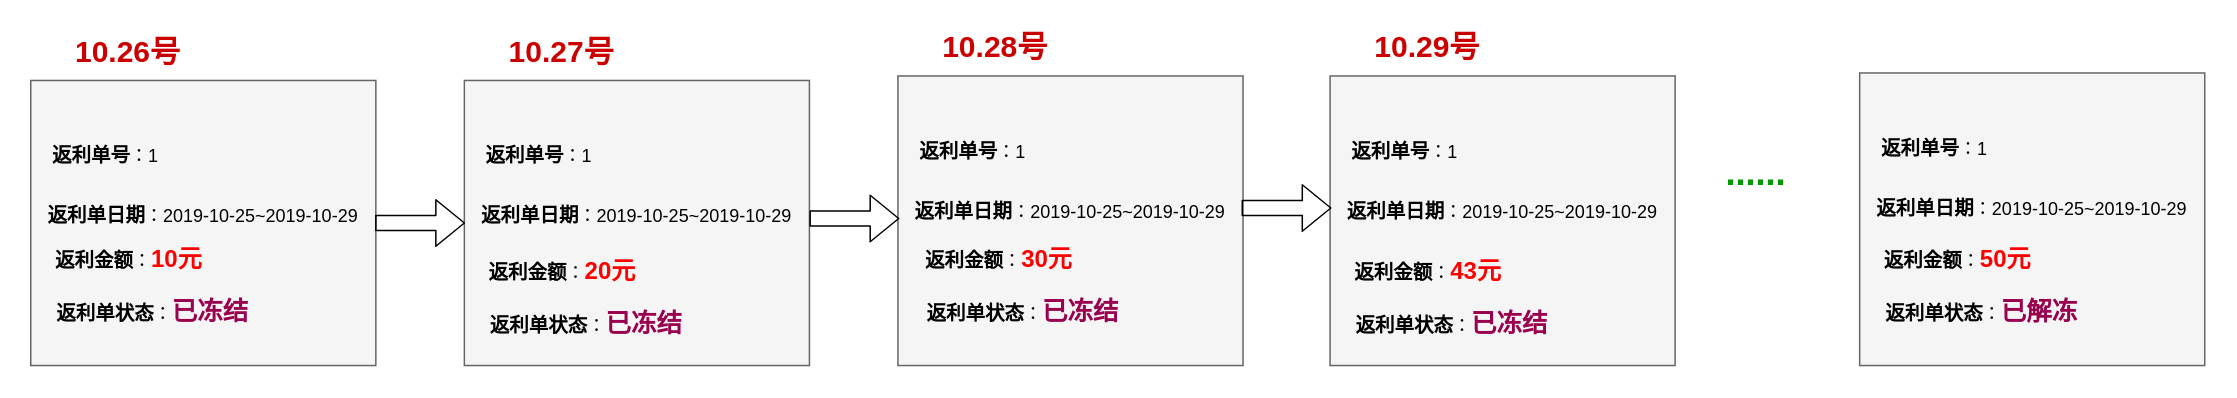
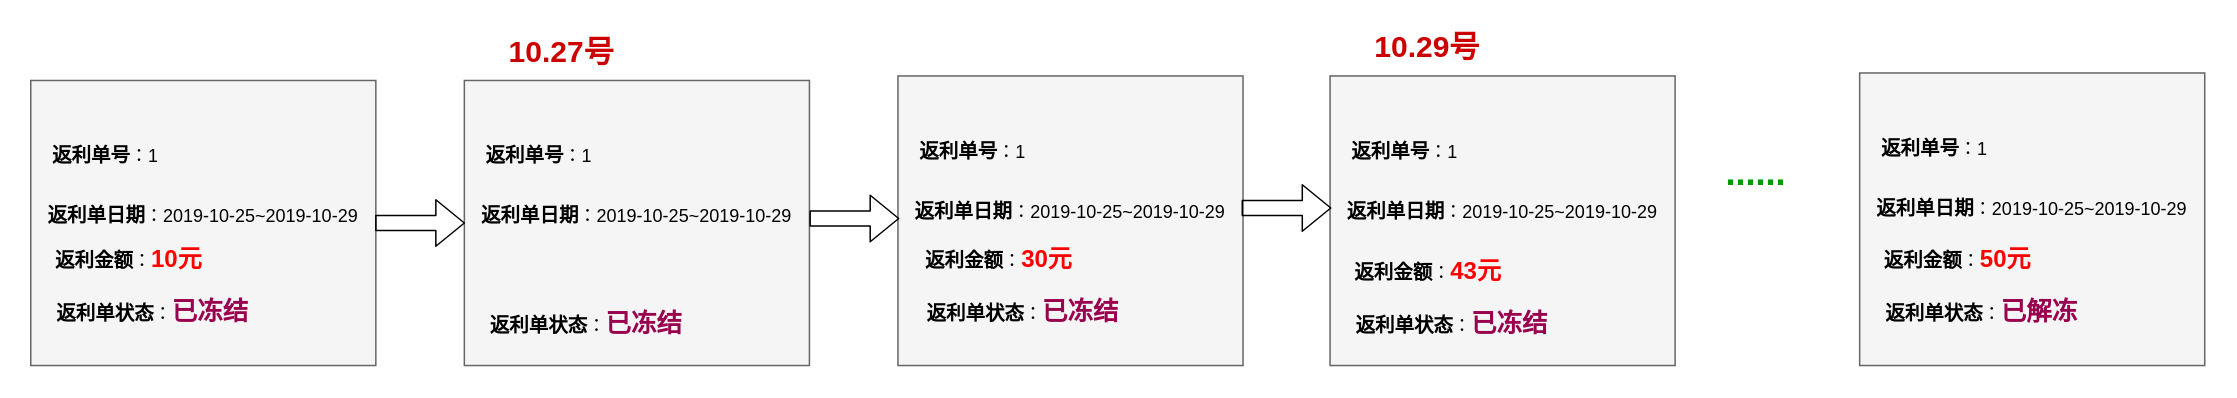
(995, 46) -> none
(128, 50) -> none
(563, 271) -> none
